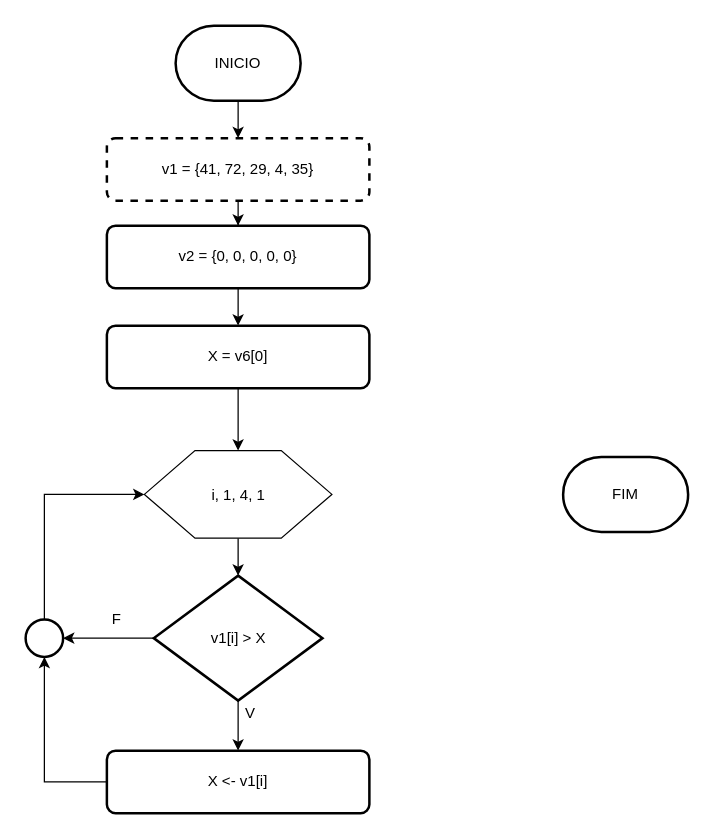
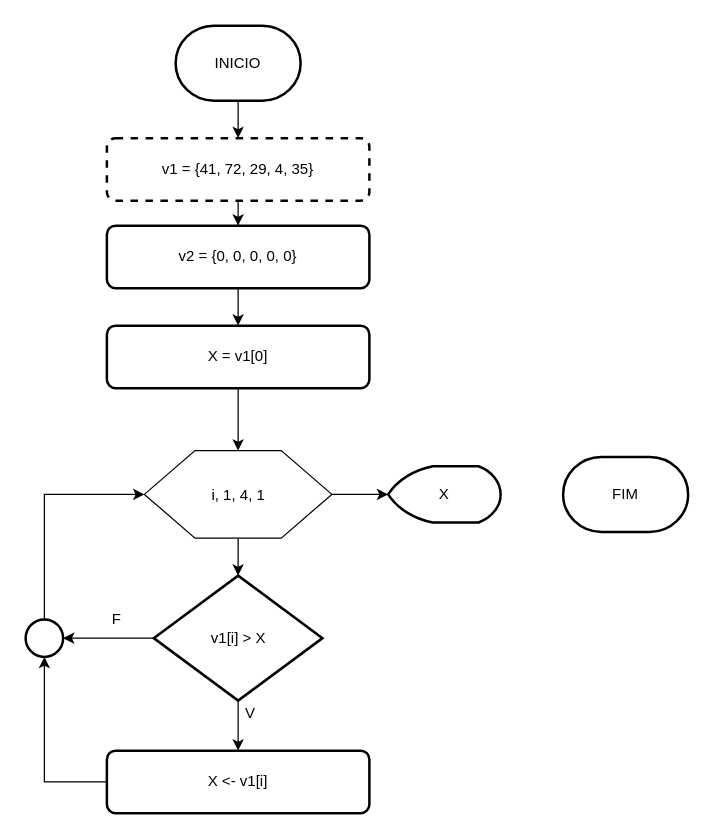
(238, 357) -> (238, 357)
none -> (356, 494)
none -> (444, 494)
